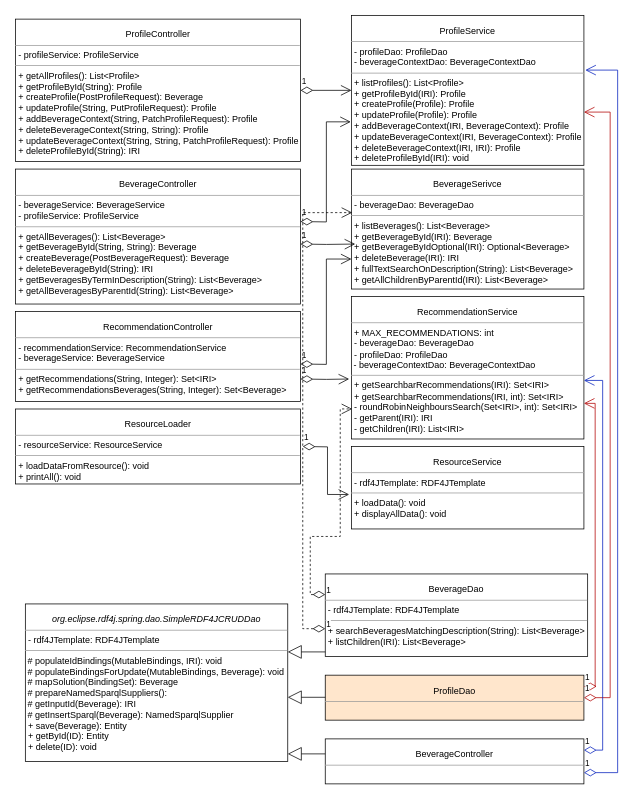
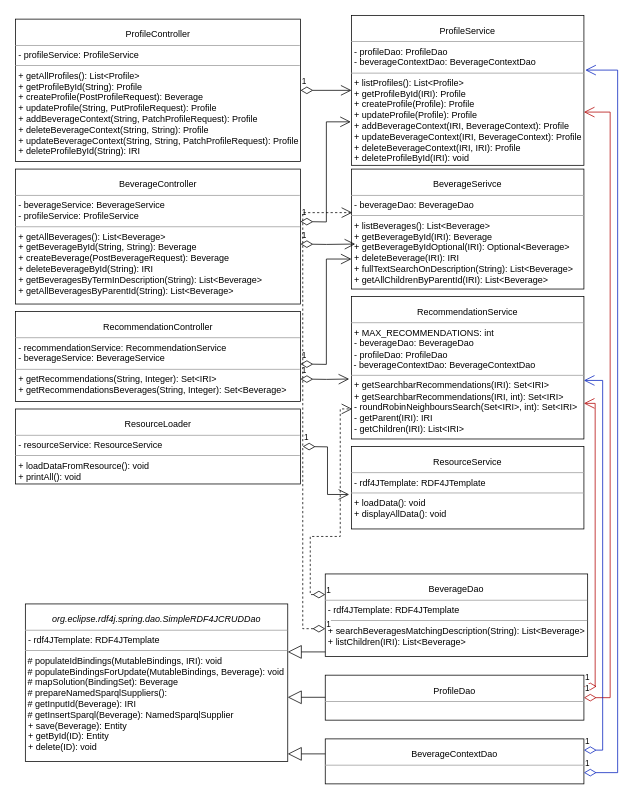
(455, 698) -> (455, 698)
(368, 745) -> (370, 745)
